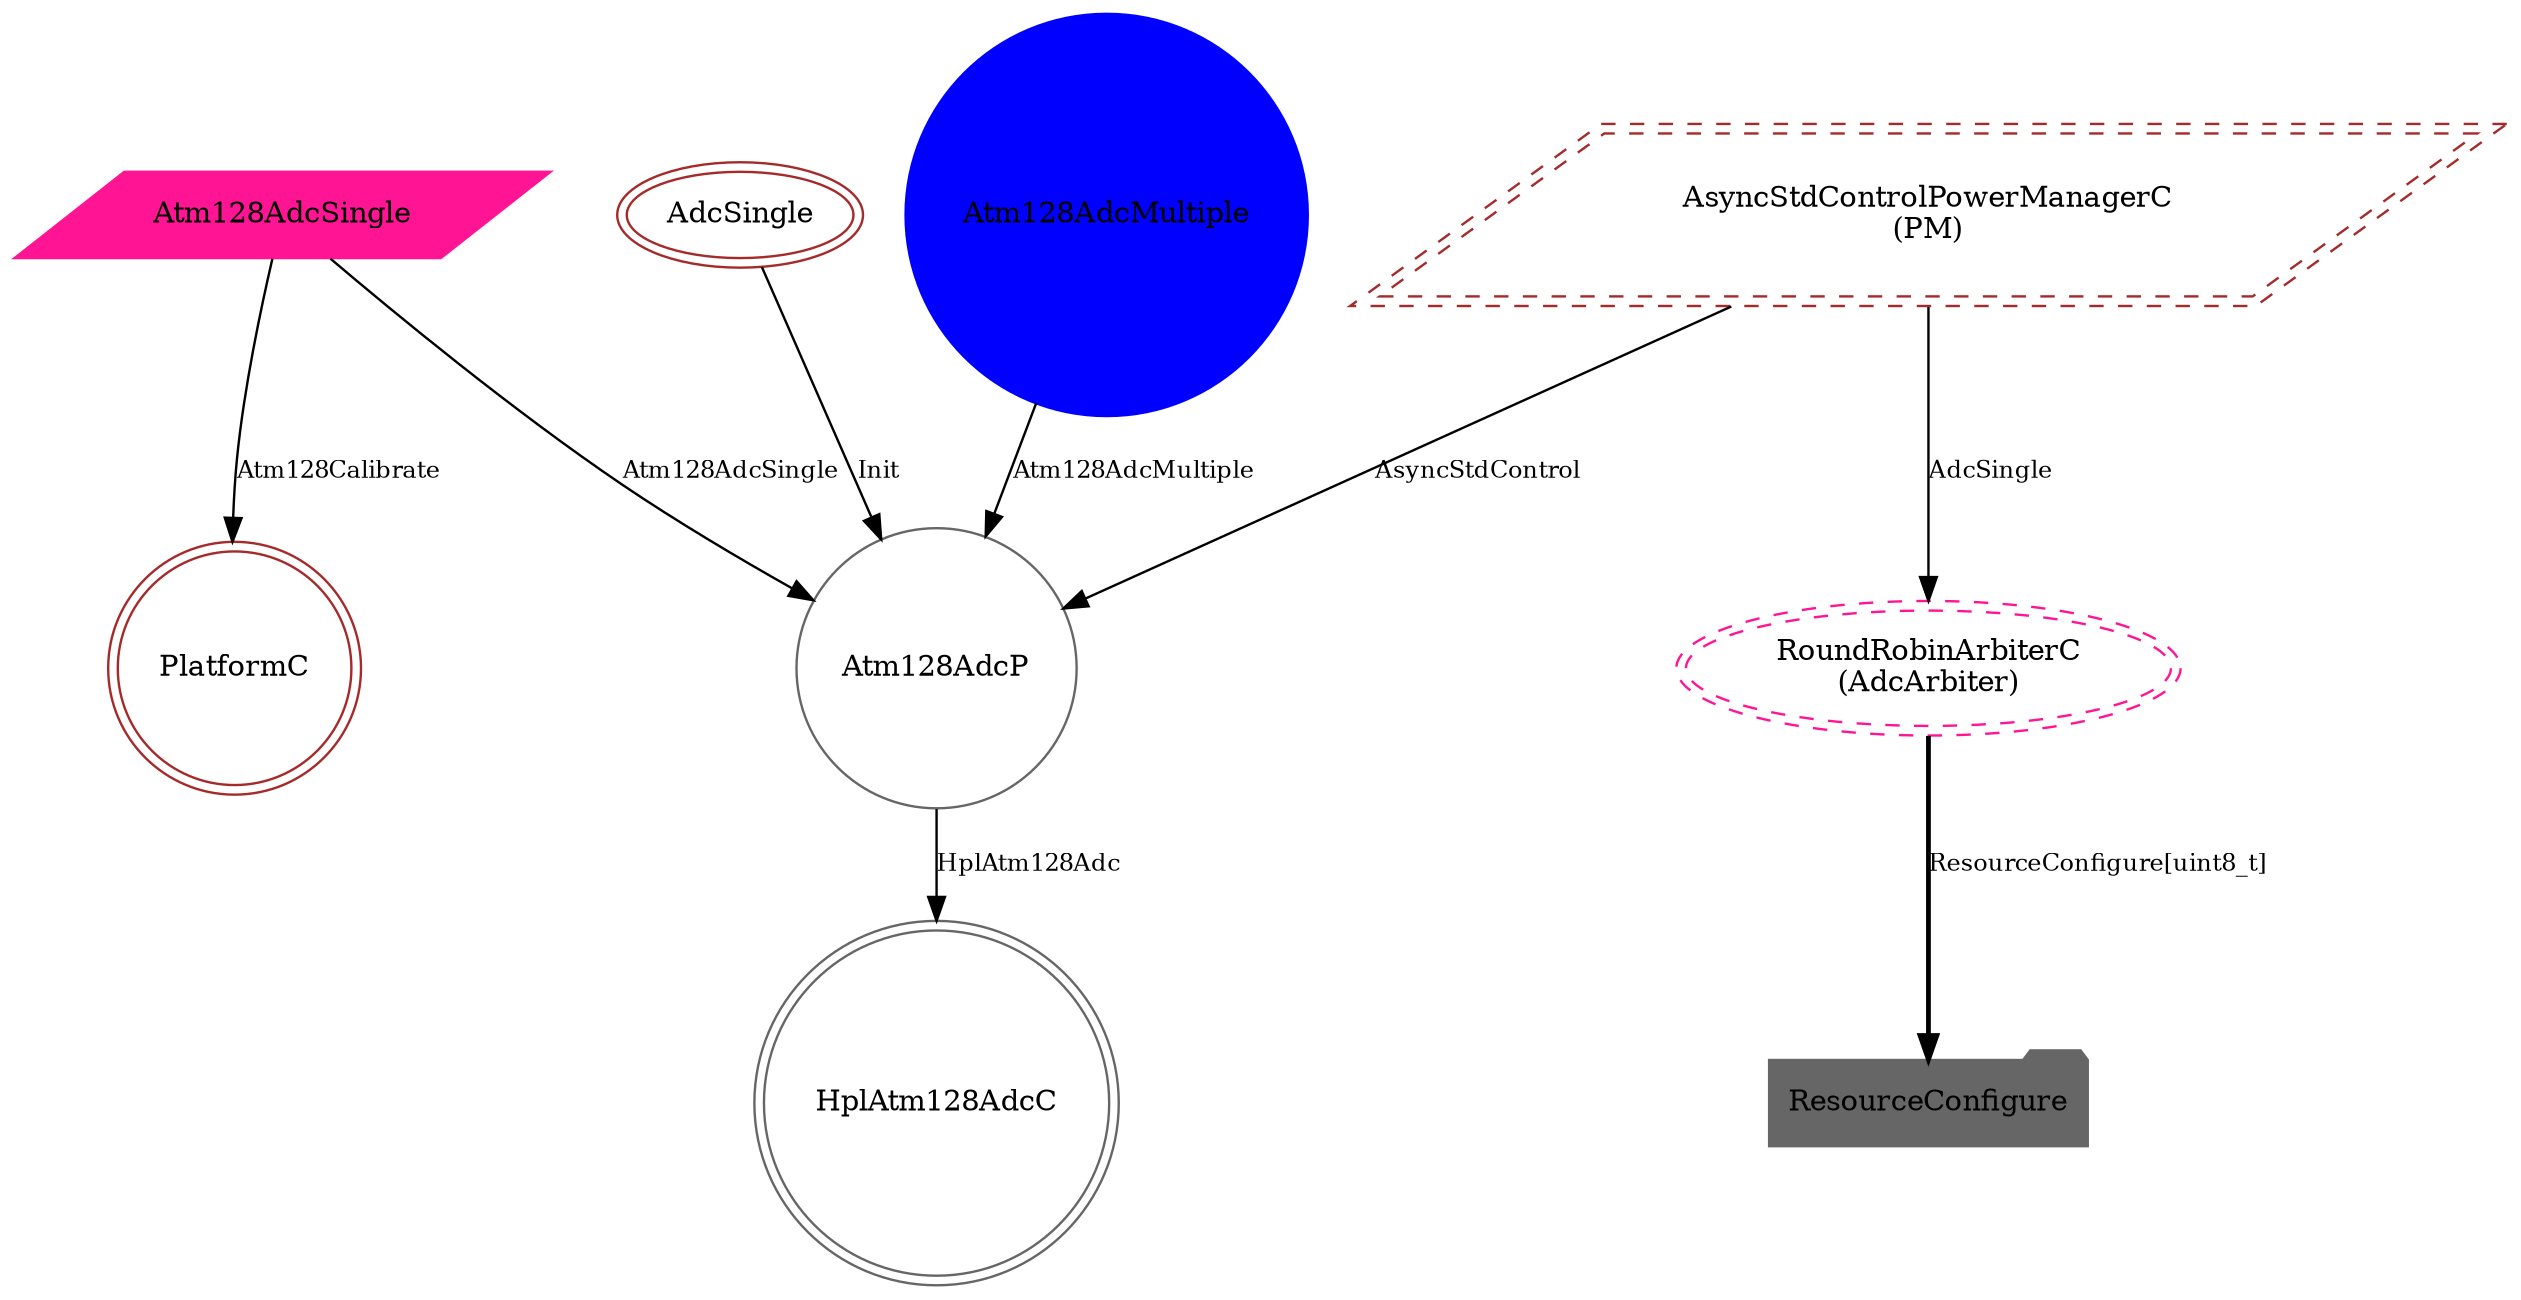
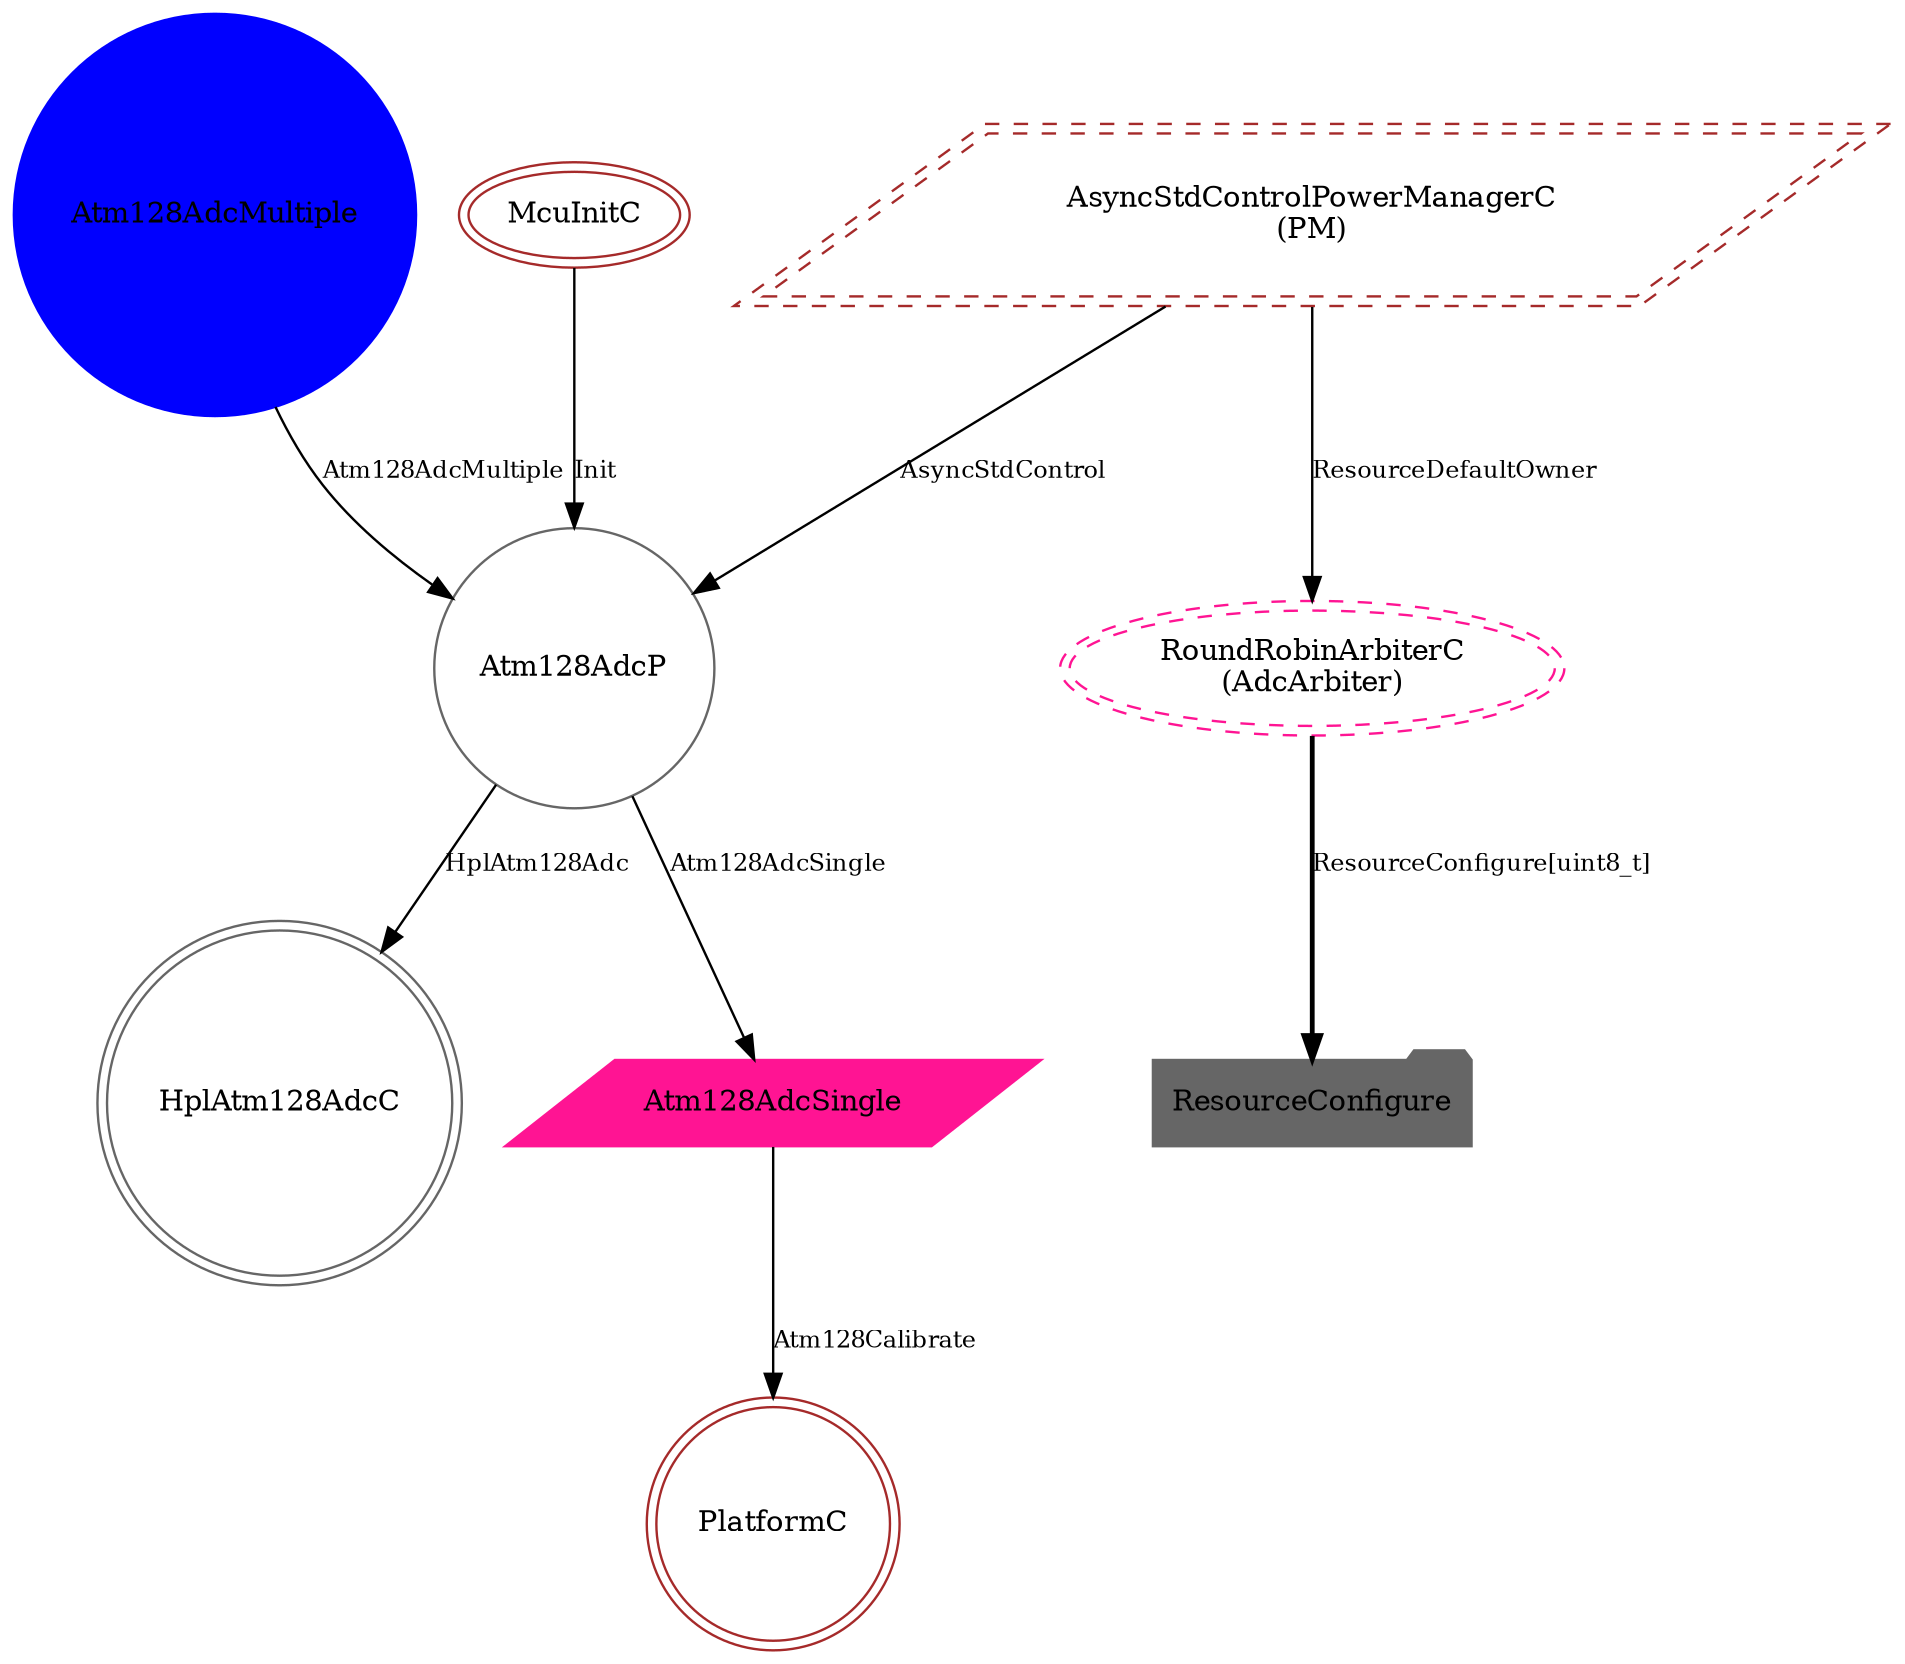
(740, 215) -> (574, 215)
(553, 435) -> (688, 917)
(1991, 472) -> (1455, 472)
